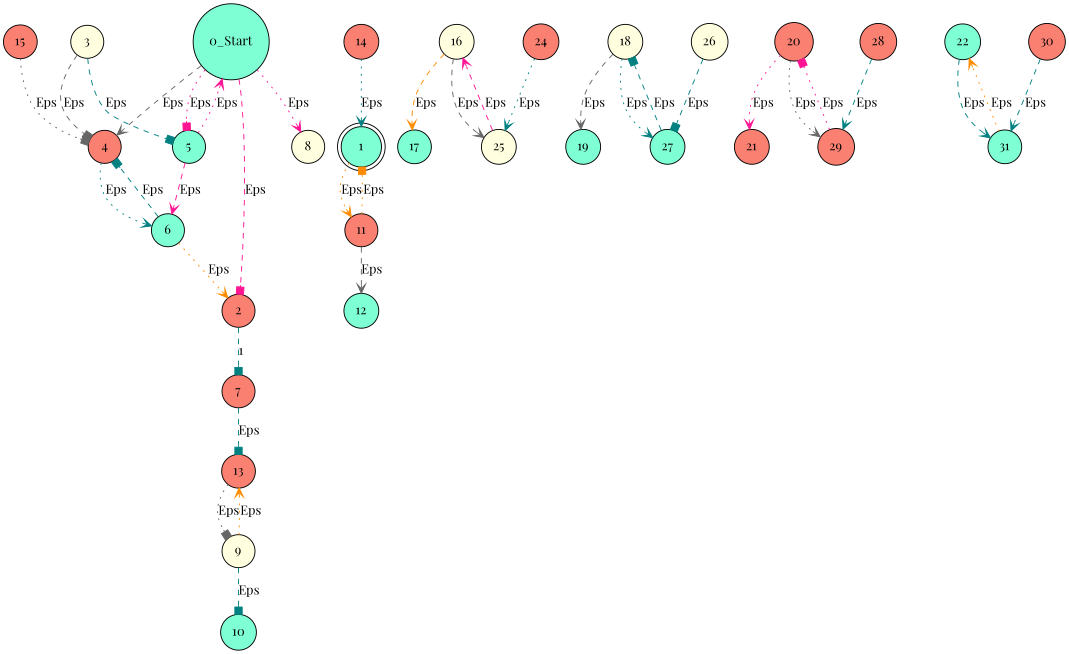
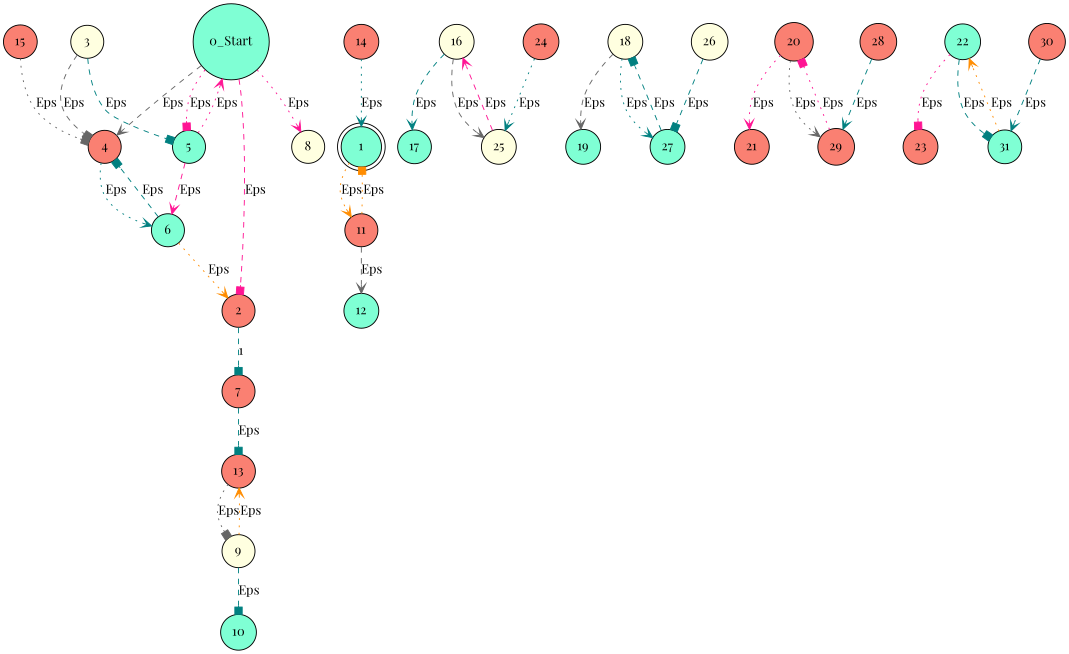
(421, 84) -> (421, 84)
(960, 100) -> (960, 100)
none -> (921, 147)
